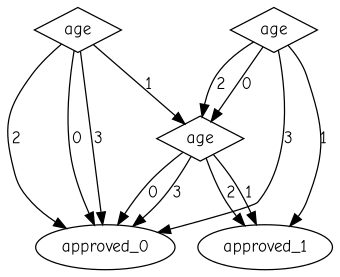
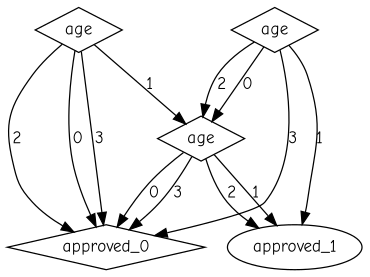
(105, 247) -> (106, 247)
